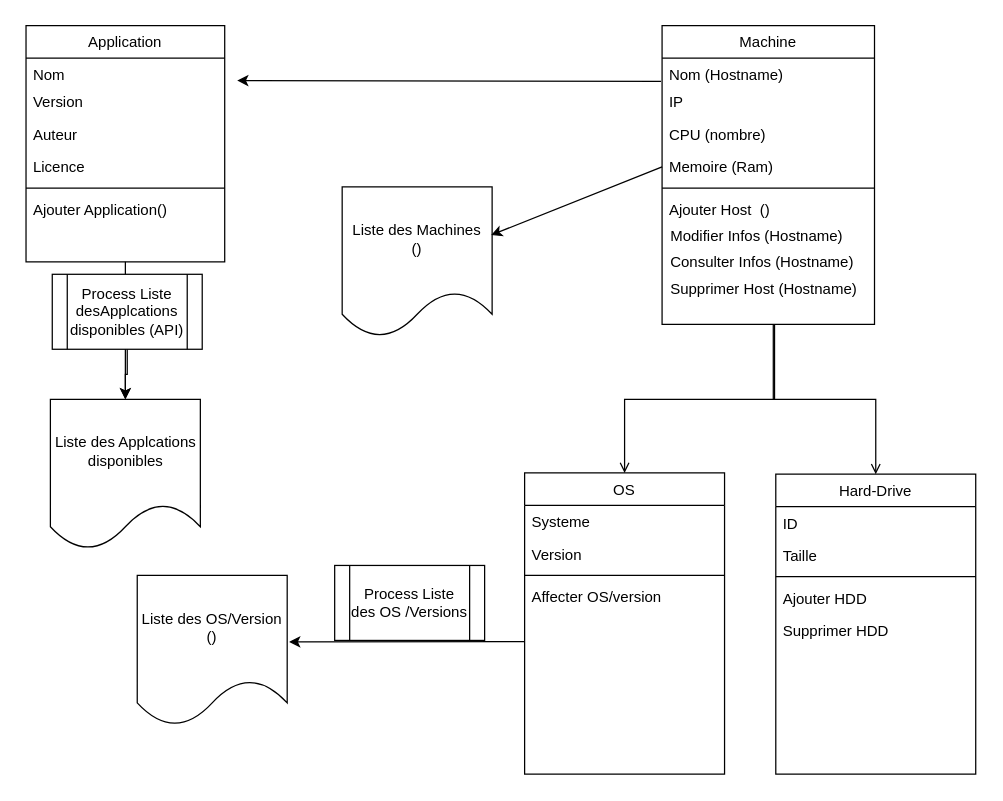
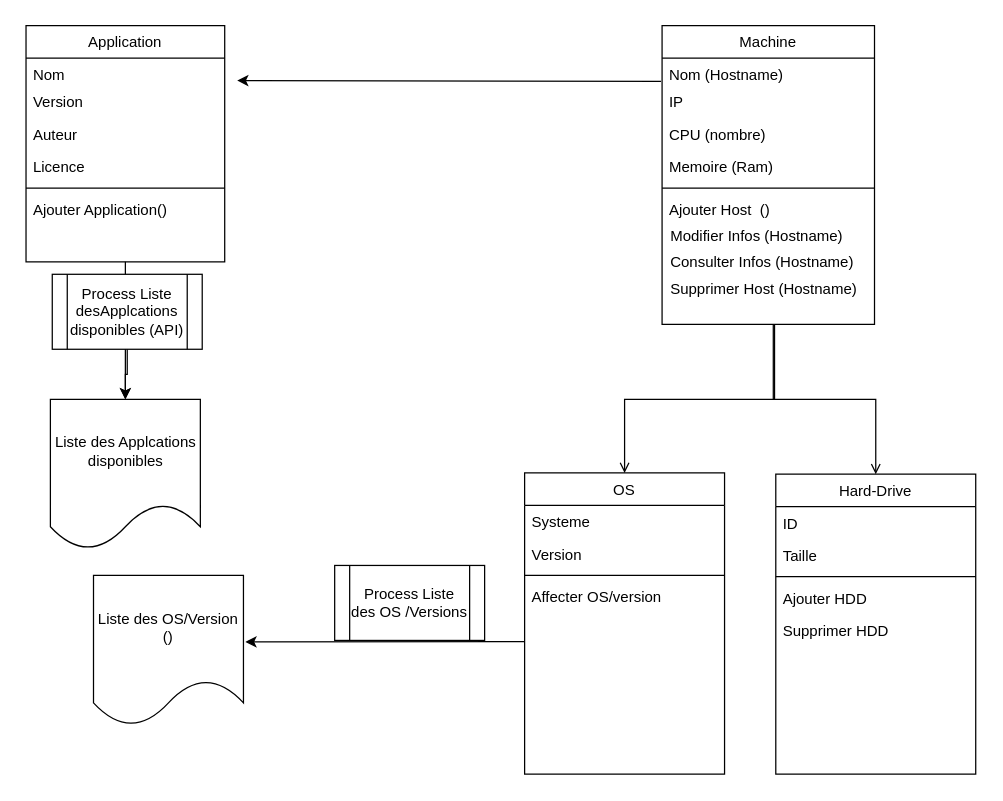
(579, 200) -> none
(417, 262) -> none
(212, 651) -> (168, 651)
